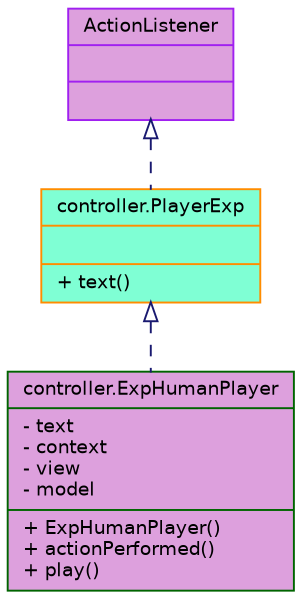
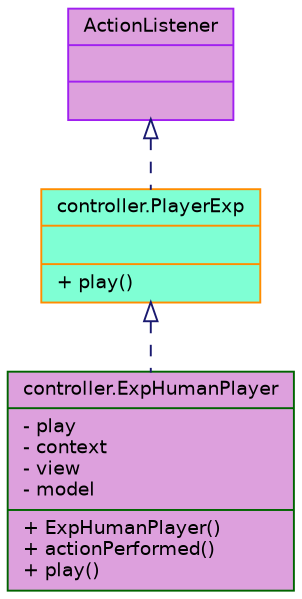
(94, 282) -> (95, 282)
(49, 426) -> (50, 426)
